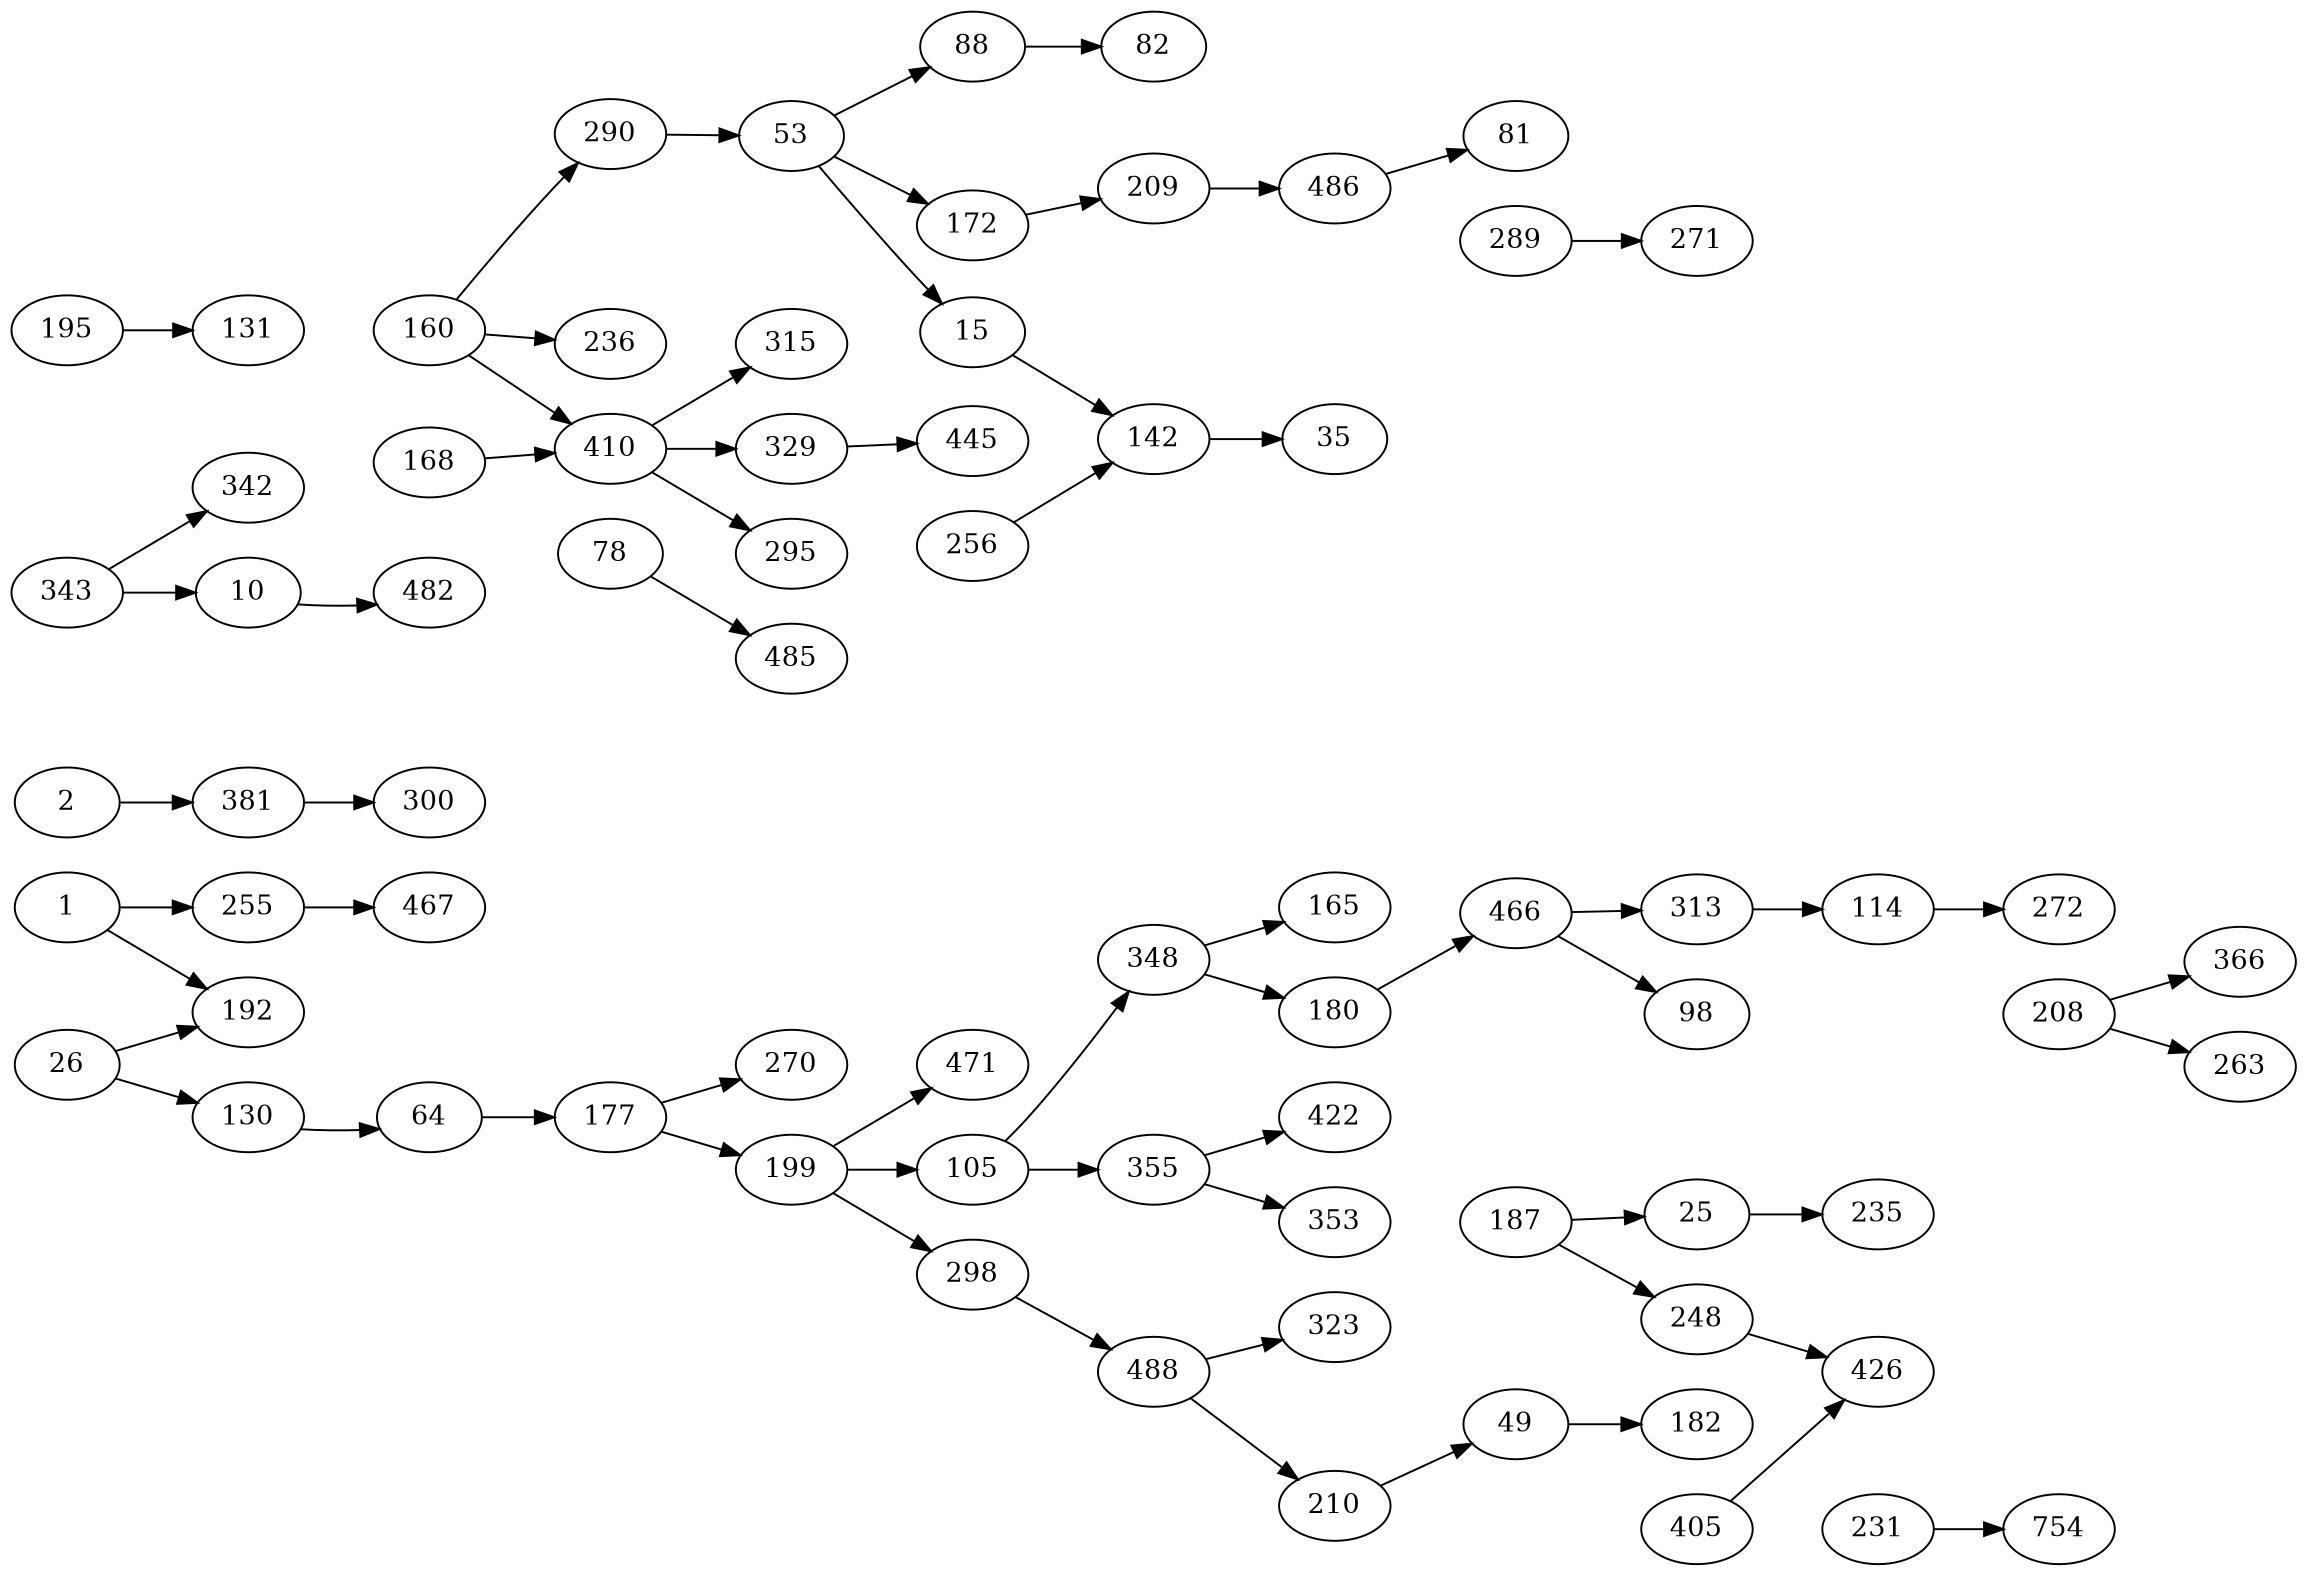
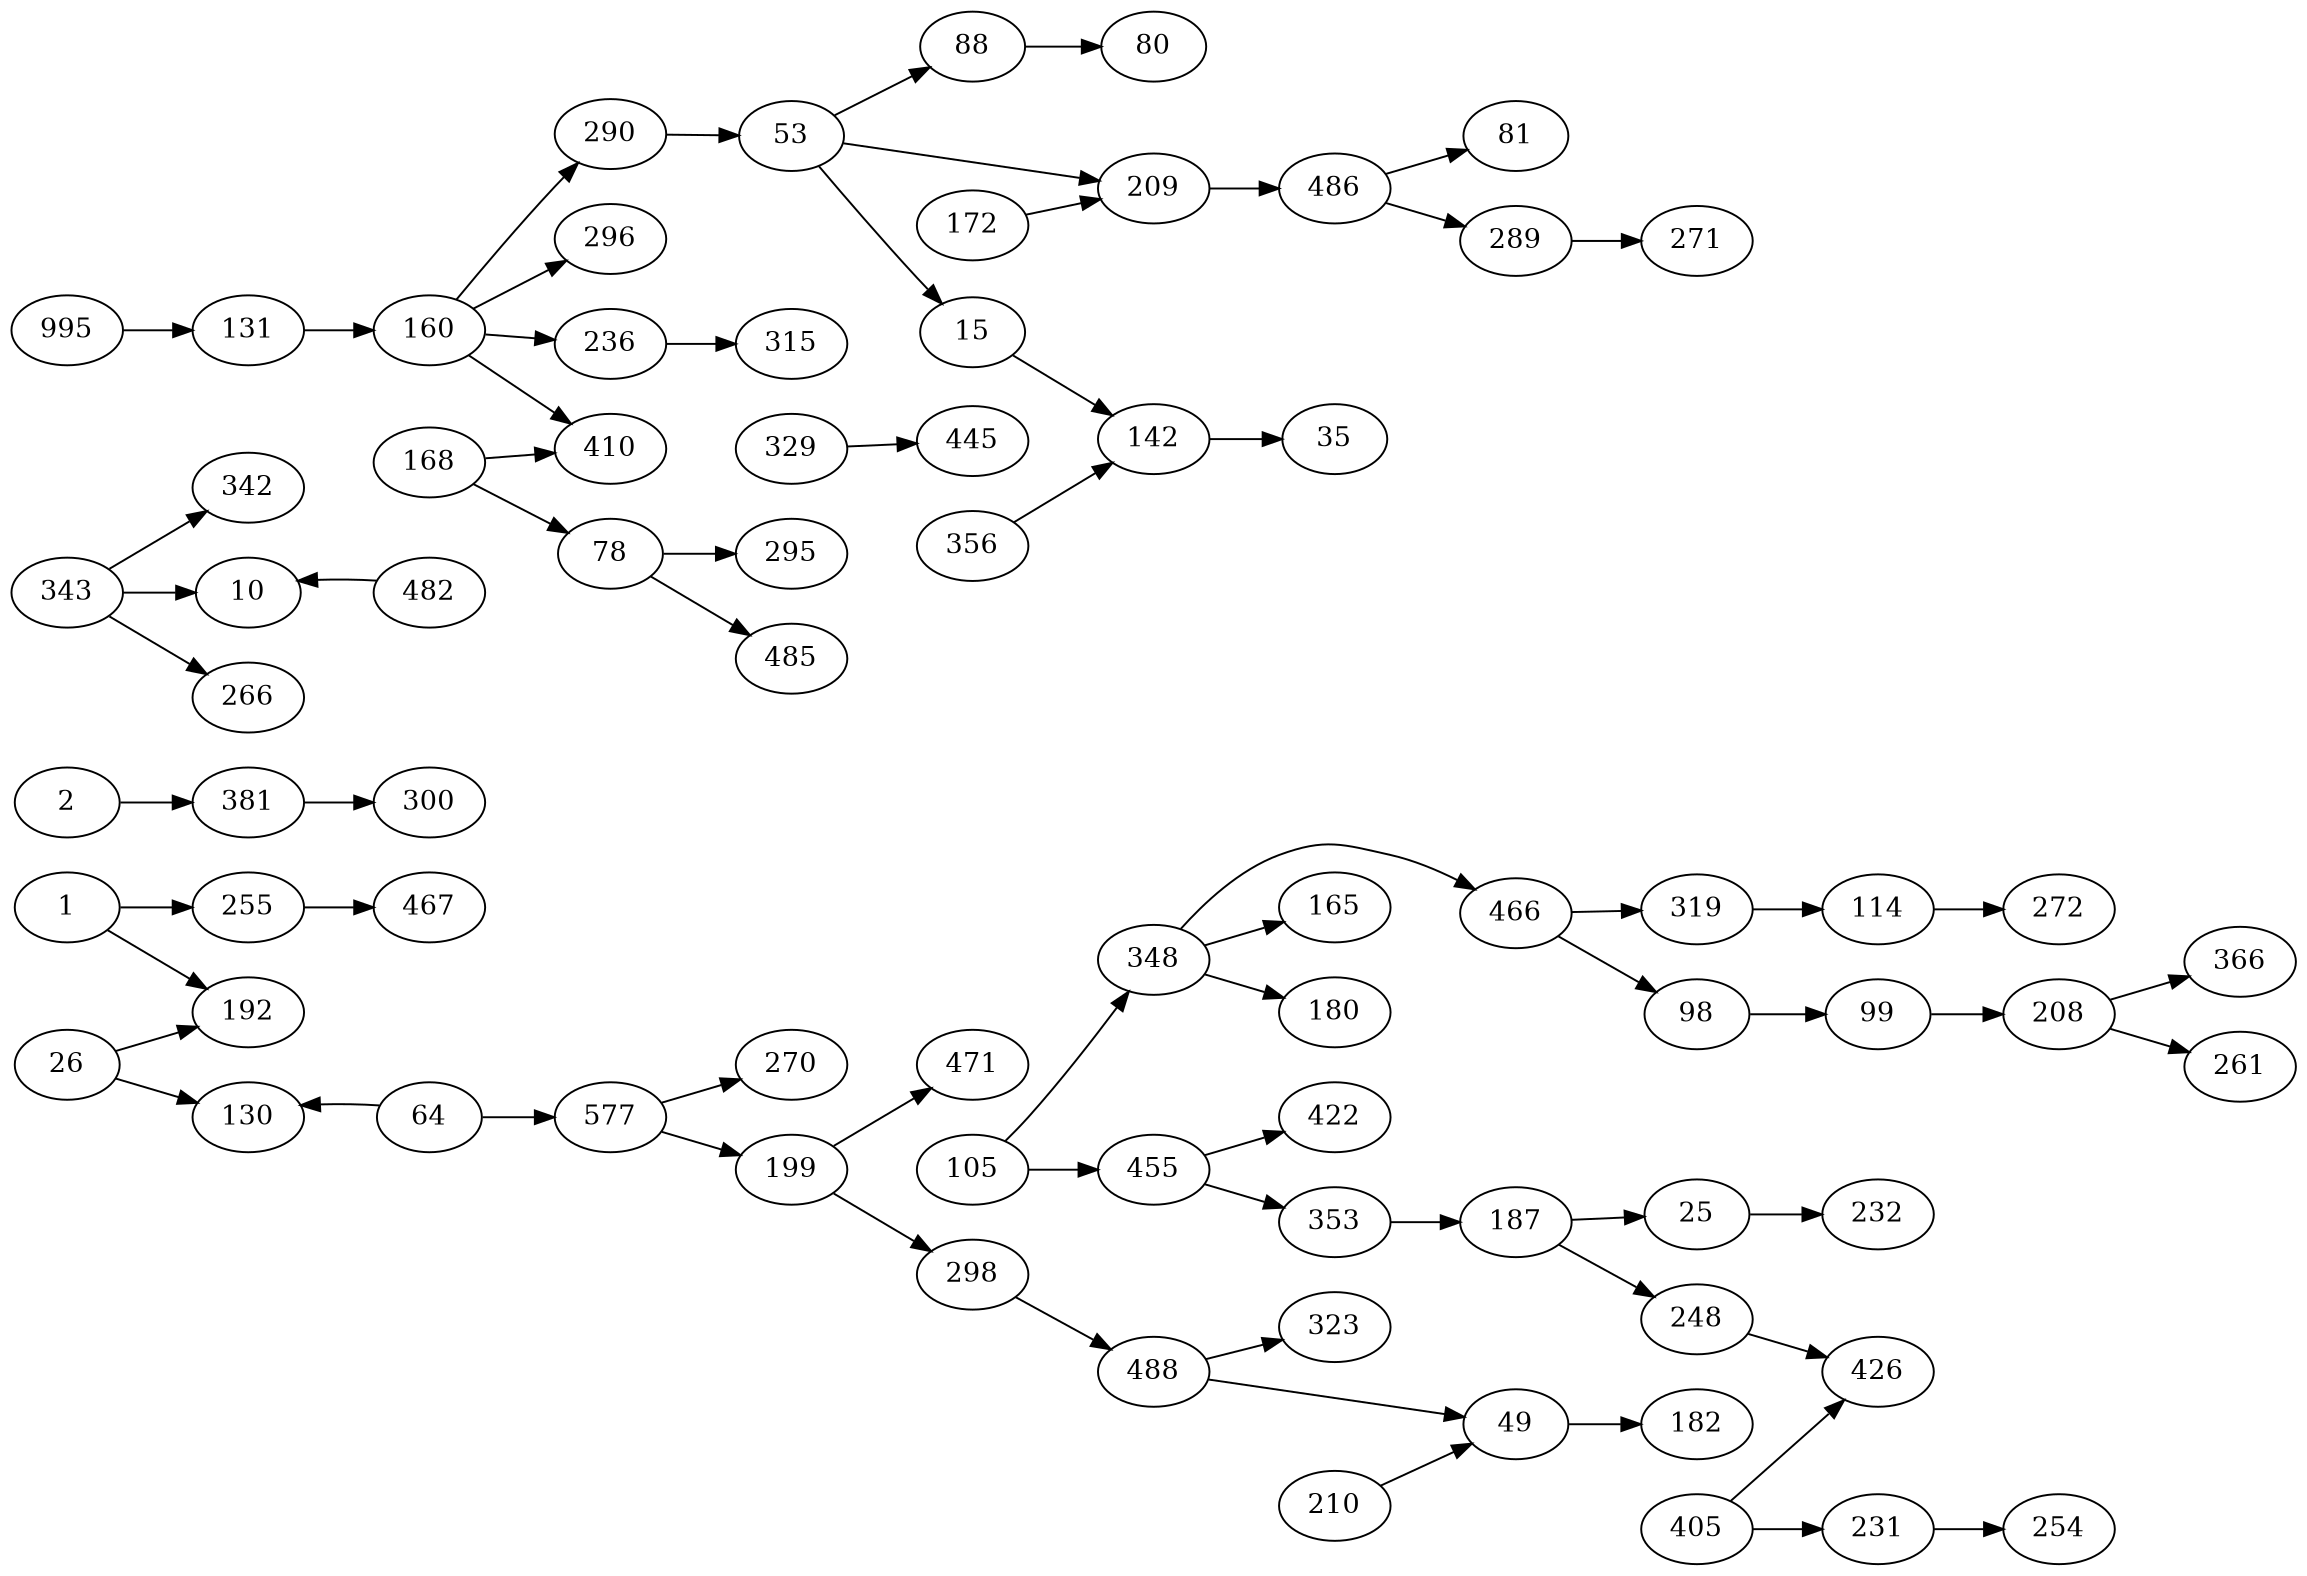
(1154, 47) -> (1154, 47)
(873, 176) -> (962, 161)
none -> (1416, 212)
none -> (610, 239)
(67, 330) -> (67, 330)
none -> (329, 330)
(693, 401) -> (691, 344)
(691, 449) -> none
(693, 496) -> (690, 554)
none -> (512, 504)
(973, 546) -> (973, 546)
(327, 606) -> (347, 580)
none -> (248, 698)
(1697, 909) -> (1697, 909)
(1417, 968) -> (1308, 846)
none -> (1878, 1014)
(2240, 1067) -> (2240, 1067)
(610, 1117) -> (610, 1117)
(330, 1130) -> (350, 1104)
(872, 1170) -> none
(1154, 1170) -> (1154, 1170)
(1878, 1214) -> (1878, 1214)
none -> (1416, 1222)
(1236, 1433) -> (1327, 1397)
none -> (1778, 1529)
(2059, 1529) -> (2059, 1529)
